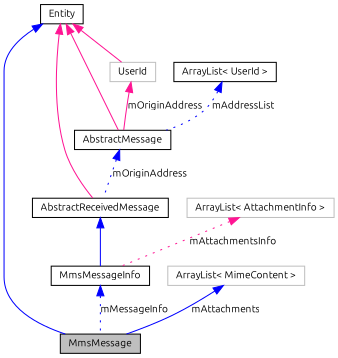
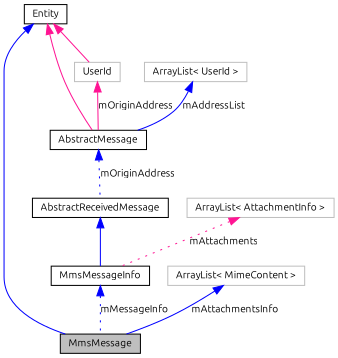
(225, 72) -> (196, 72)
(196, 116) -> (167, 116)
(59, 120) -> none
(233, 242) -> (224, 242)
(226, 310) -> (235, 310)
